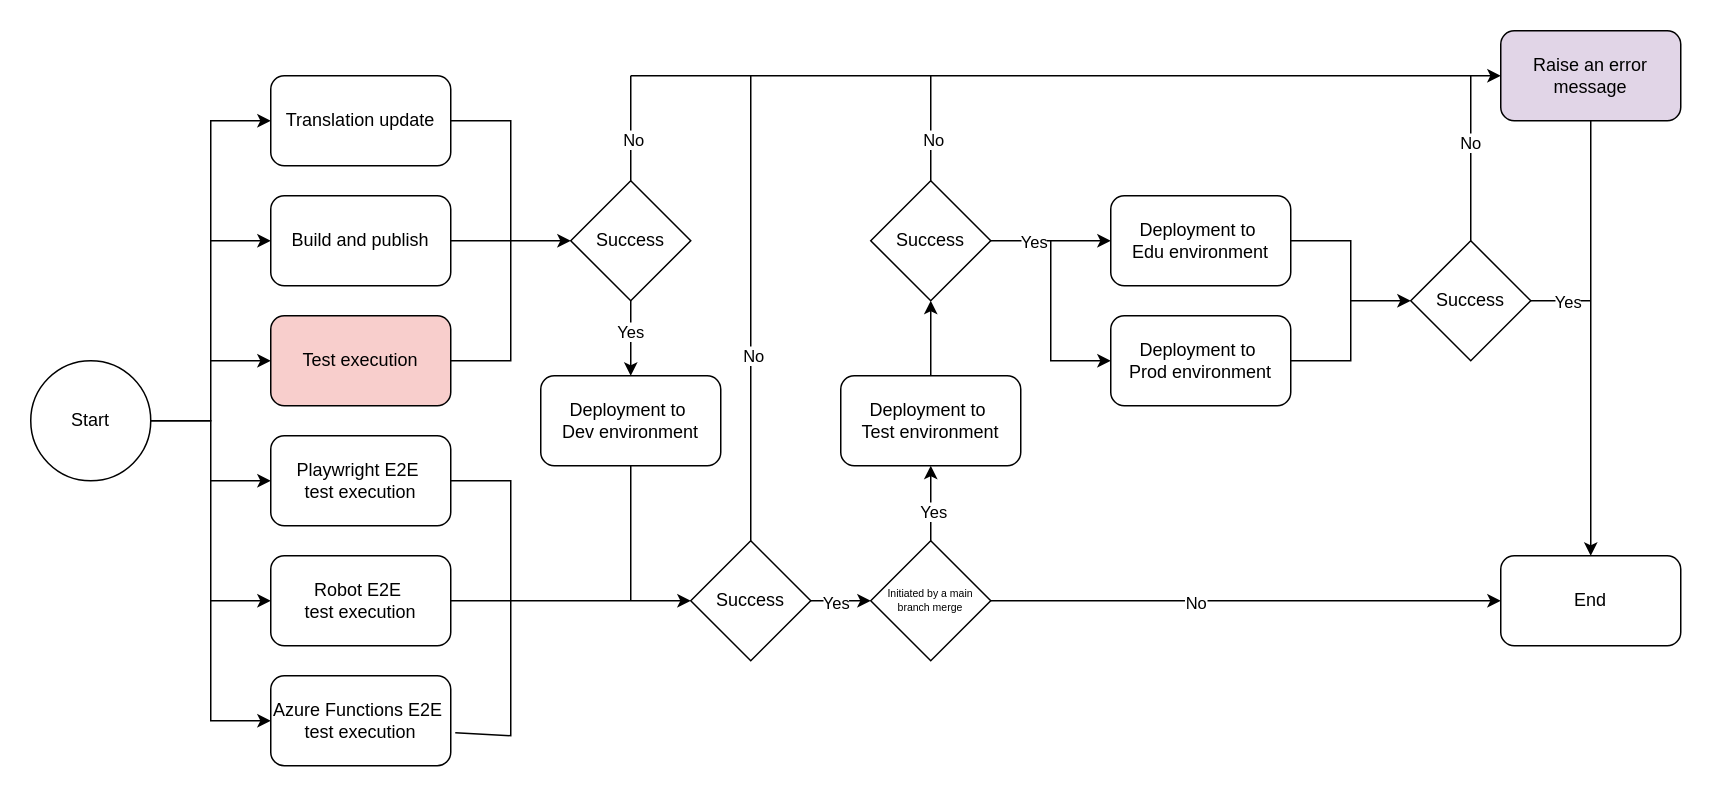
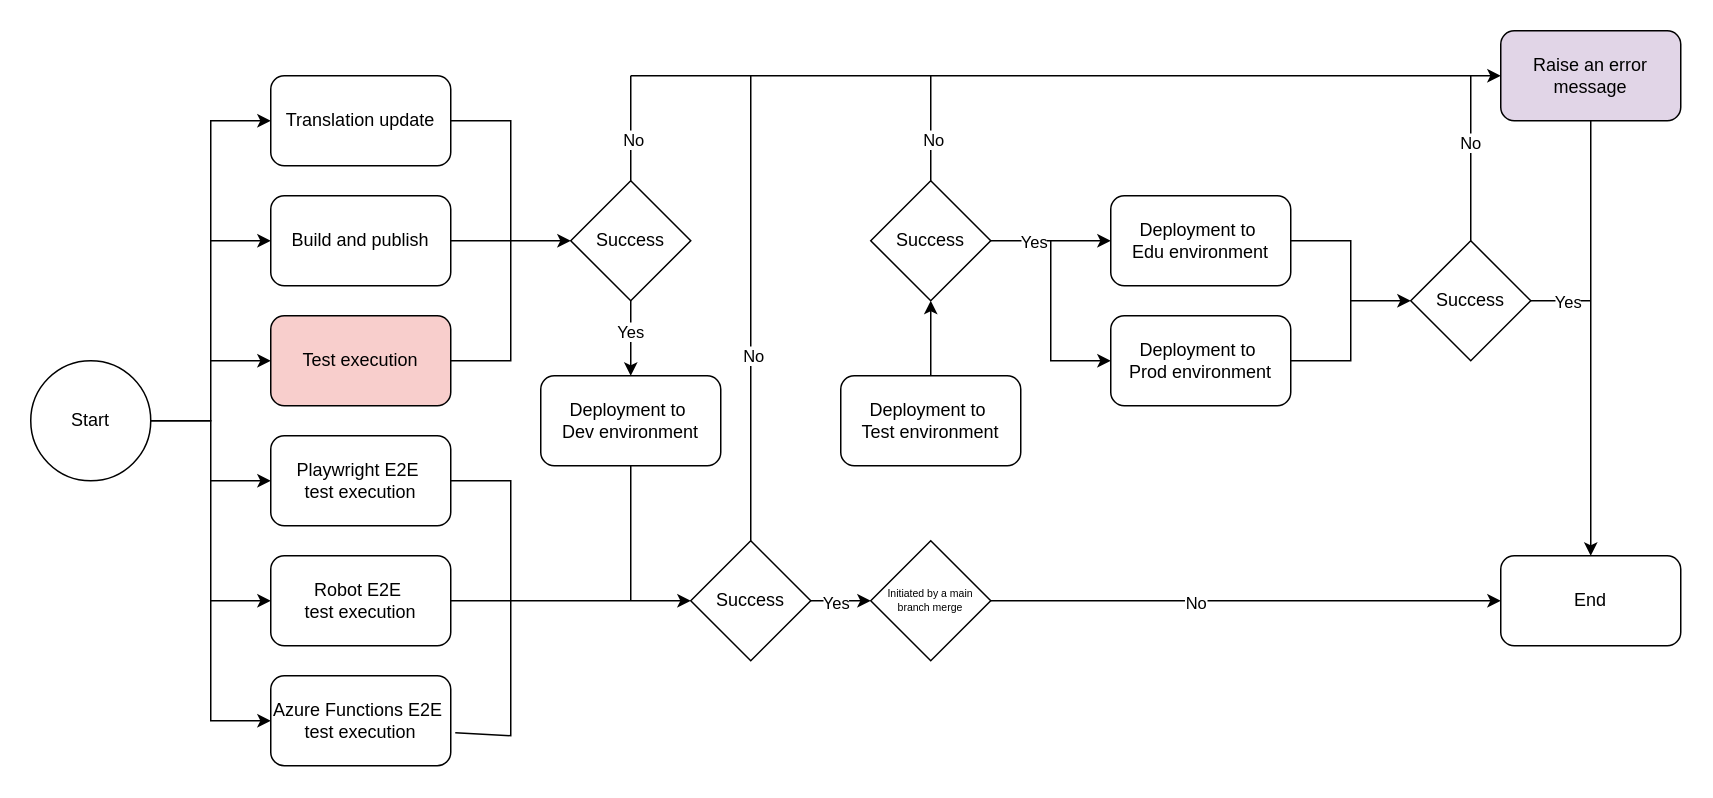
(931, 509) -> none
